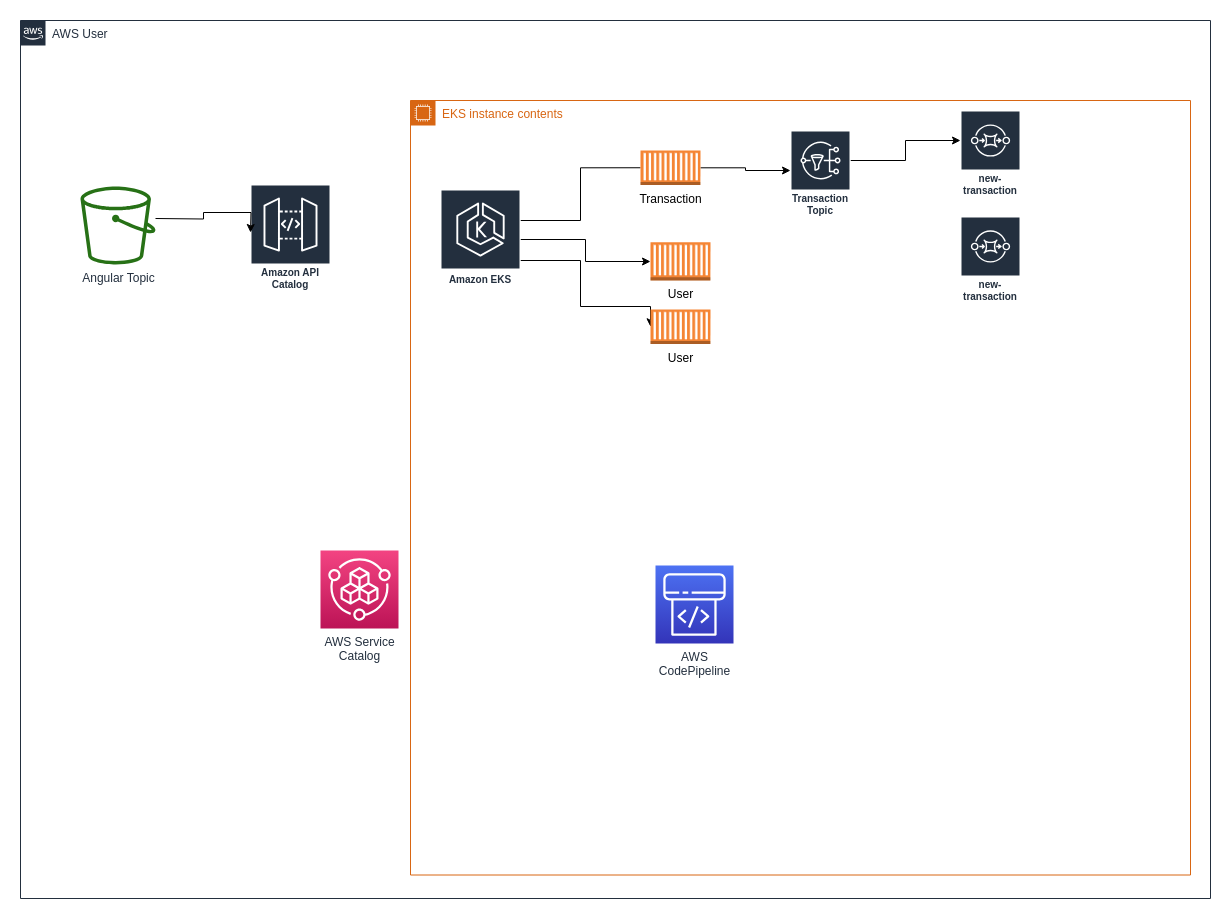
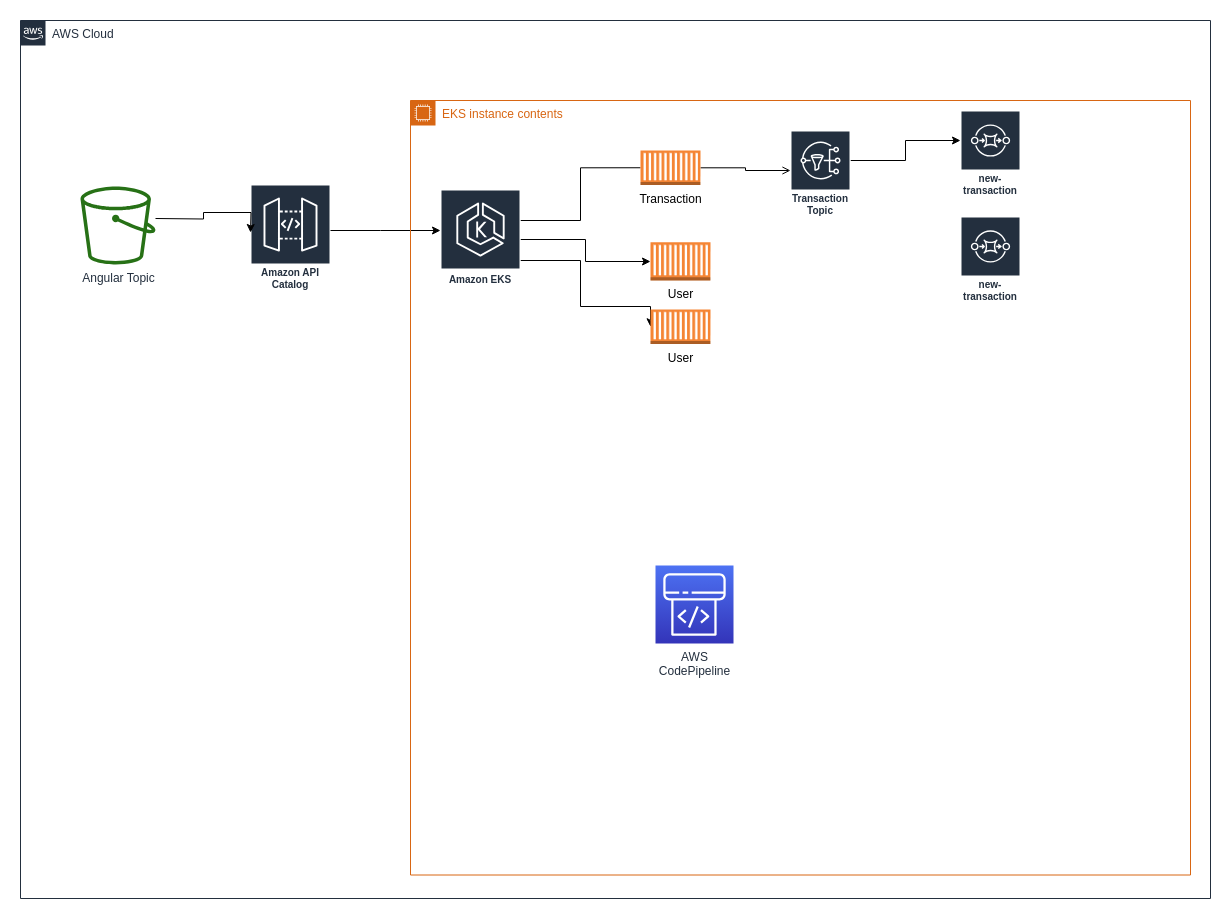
(78, 35) -> (80, 35)
(782, 171) -> (784, 171)
none -> (382, 231)
(360, 590) -> none
